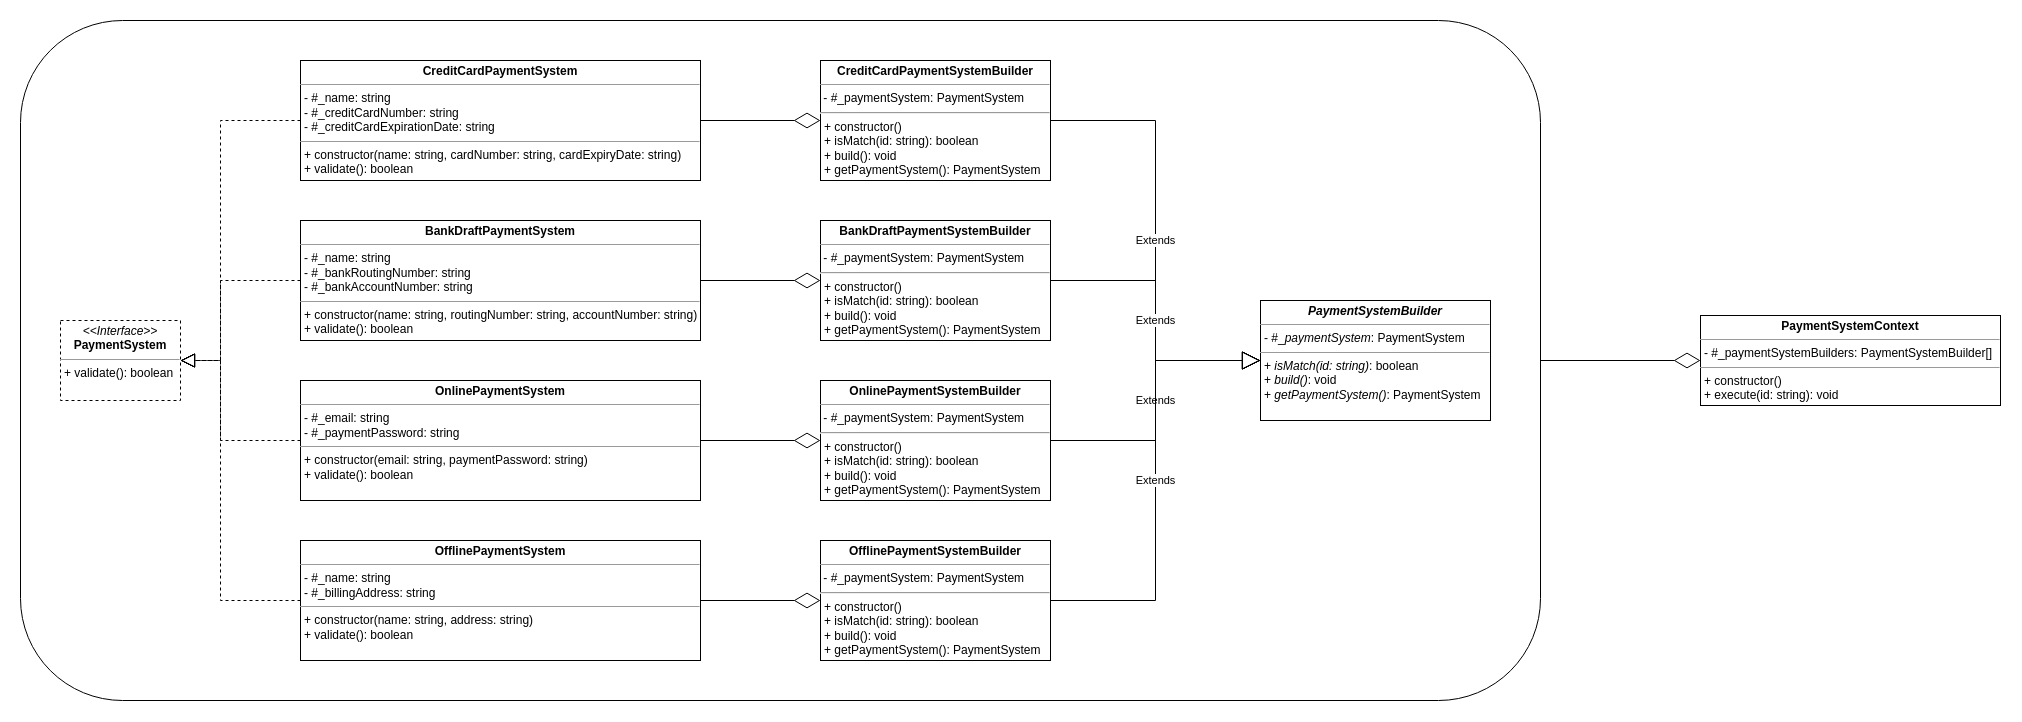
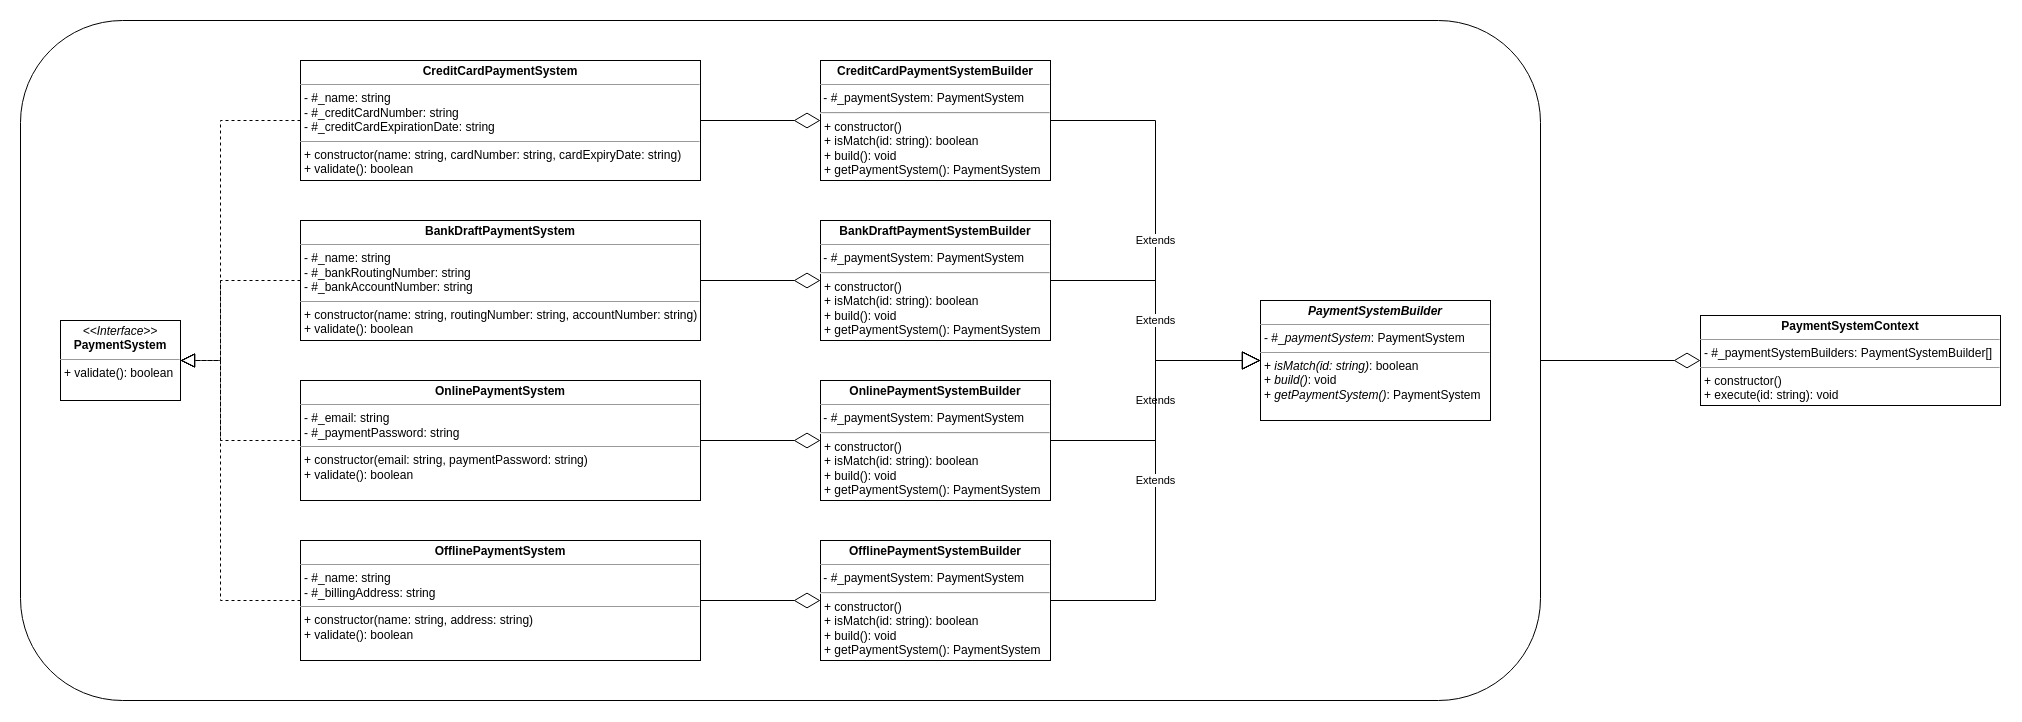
(121, 361) -> (121, 361)
